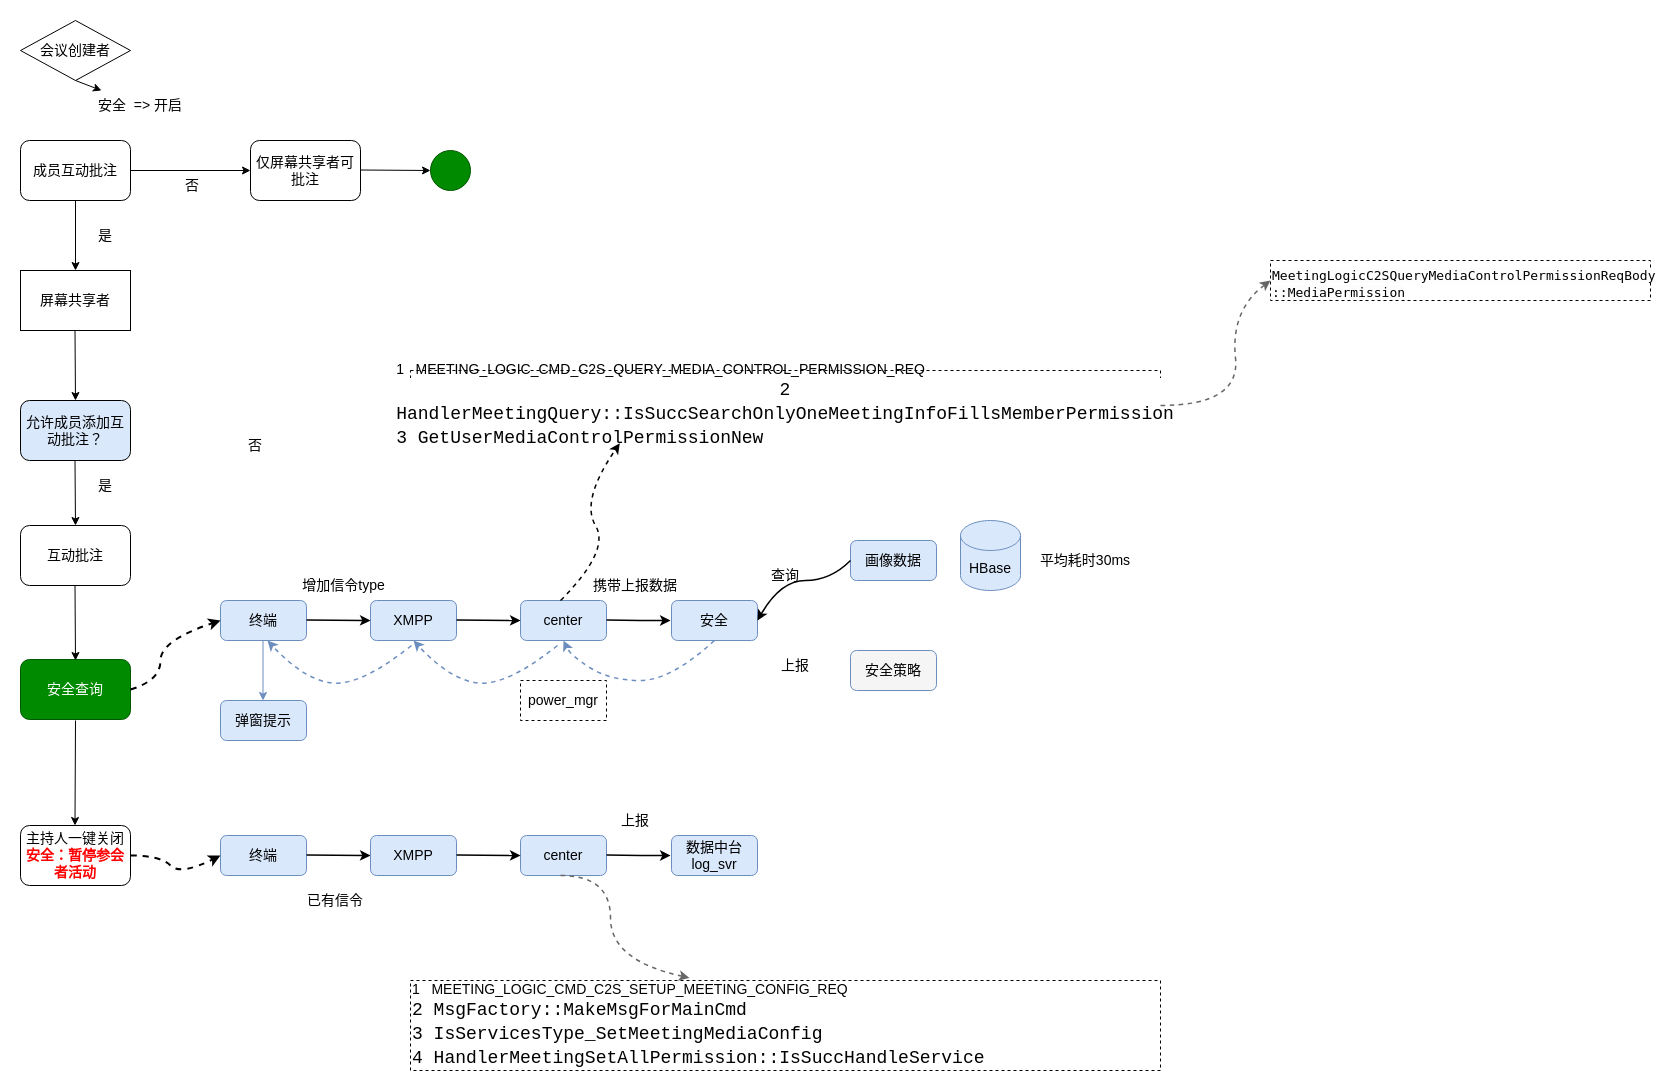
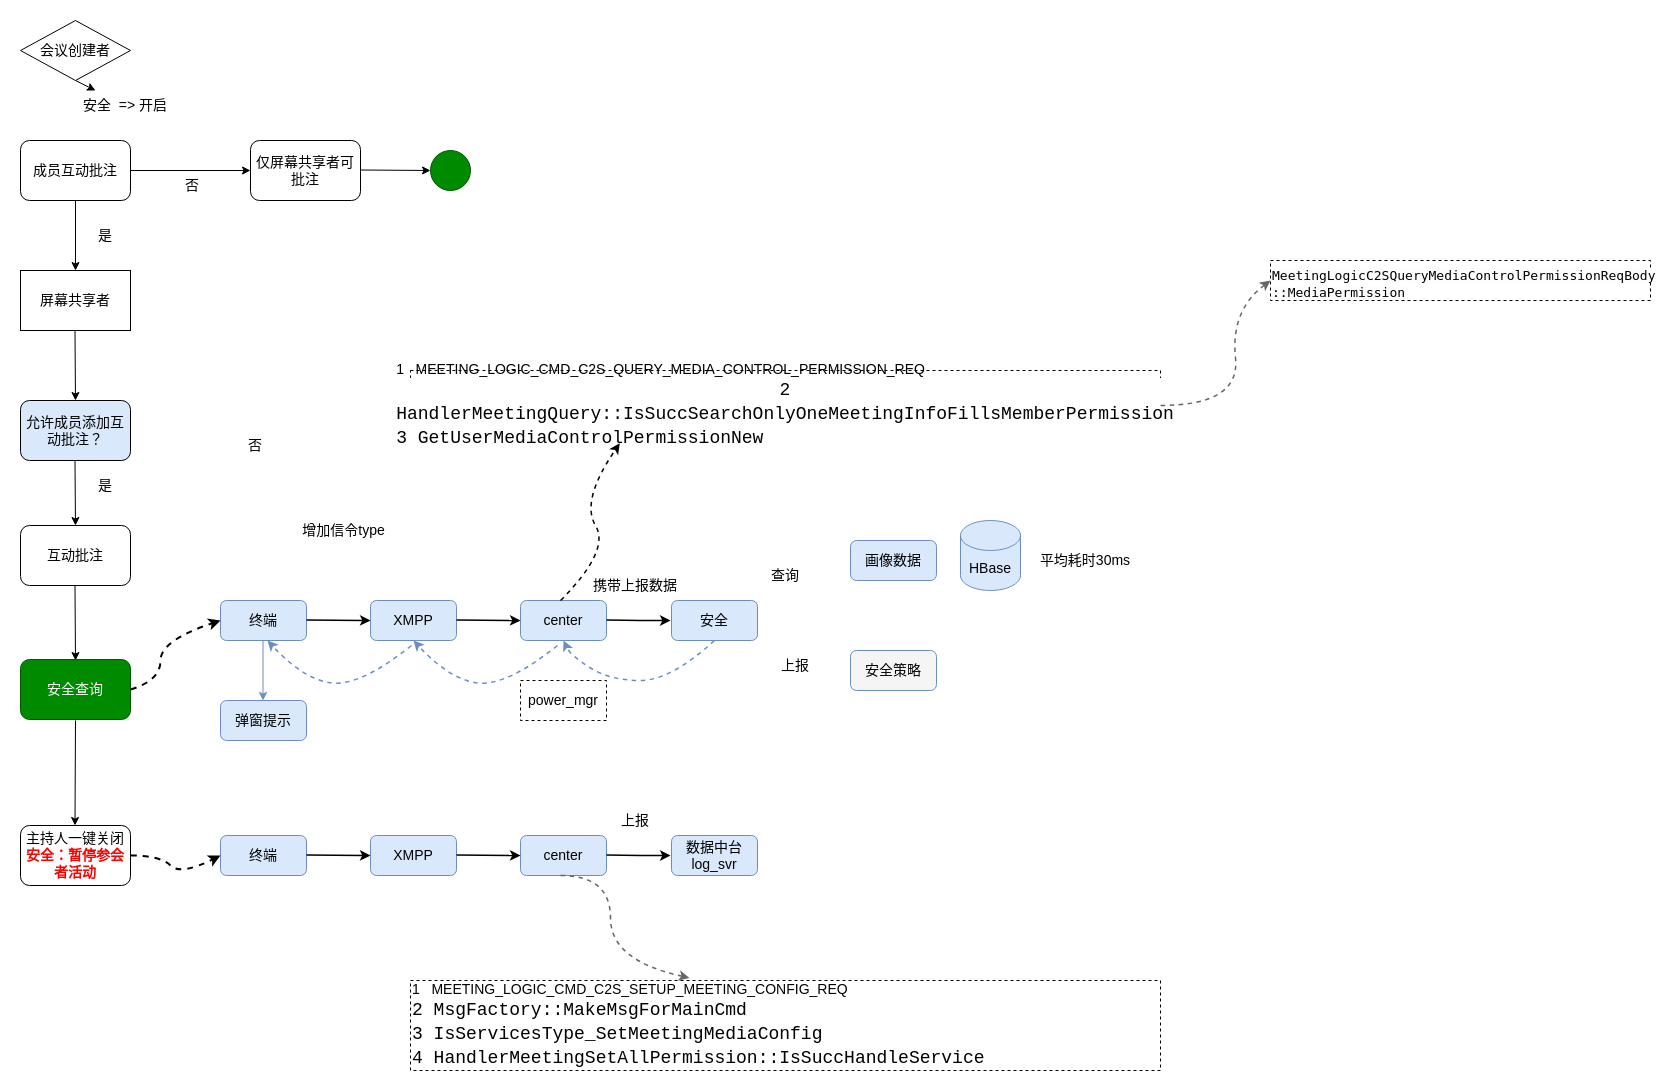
(141, 106) -> (126, 106)
(799, 581) -> none
(344, 586) -> (344, 531)
(336, 901) -> none
